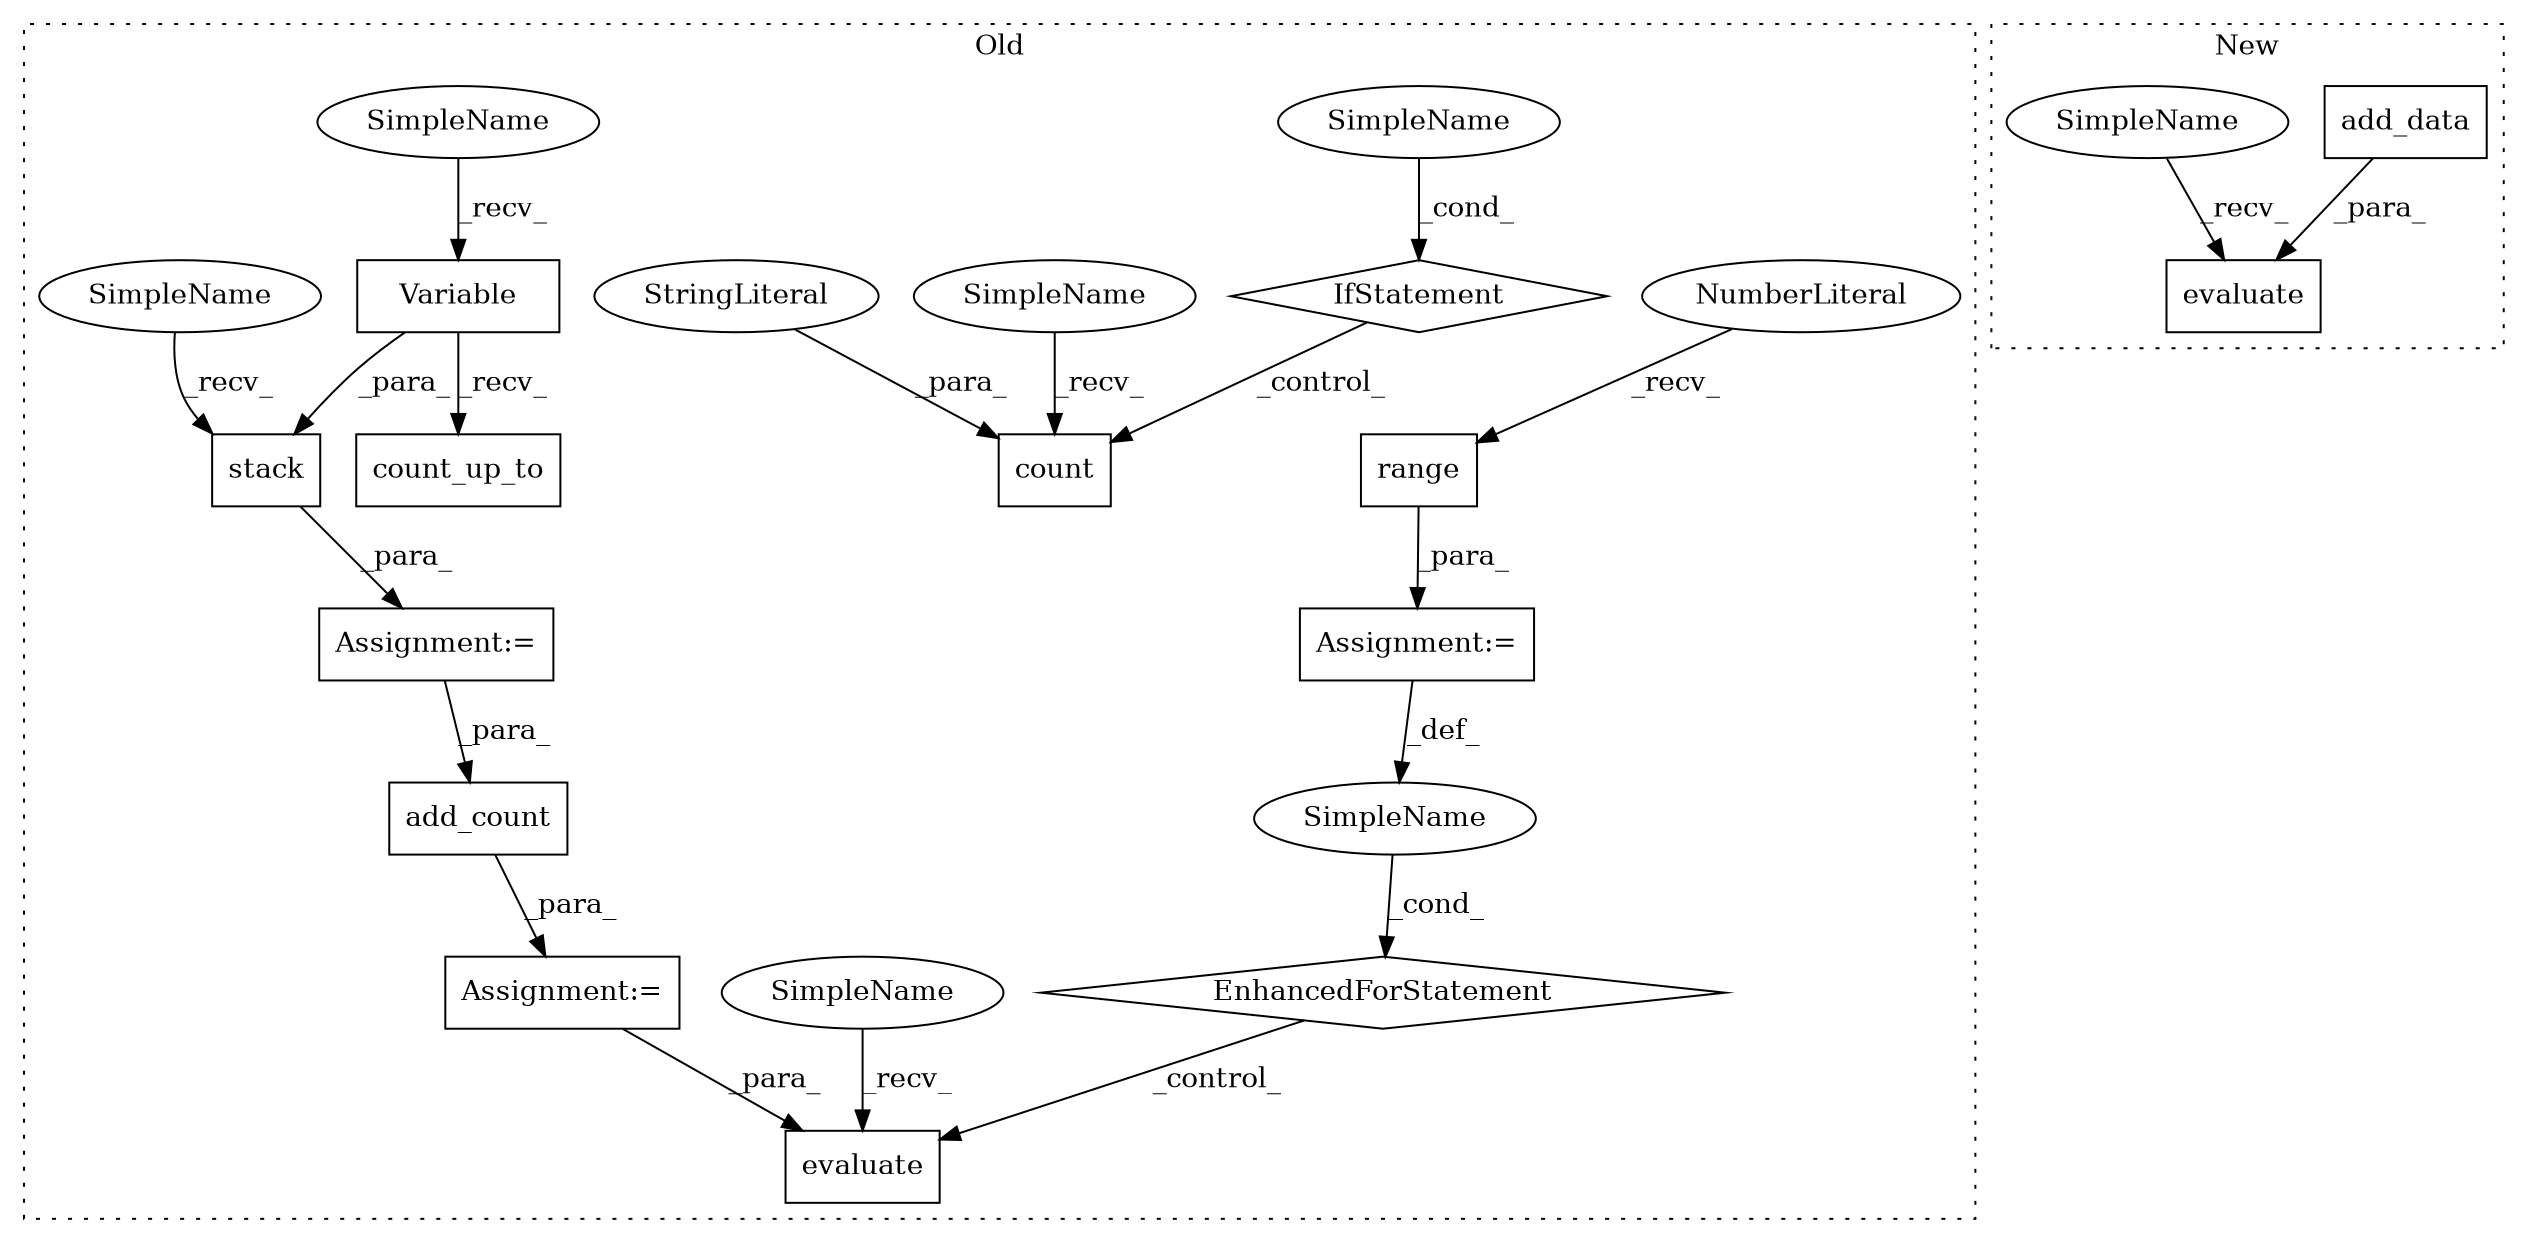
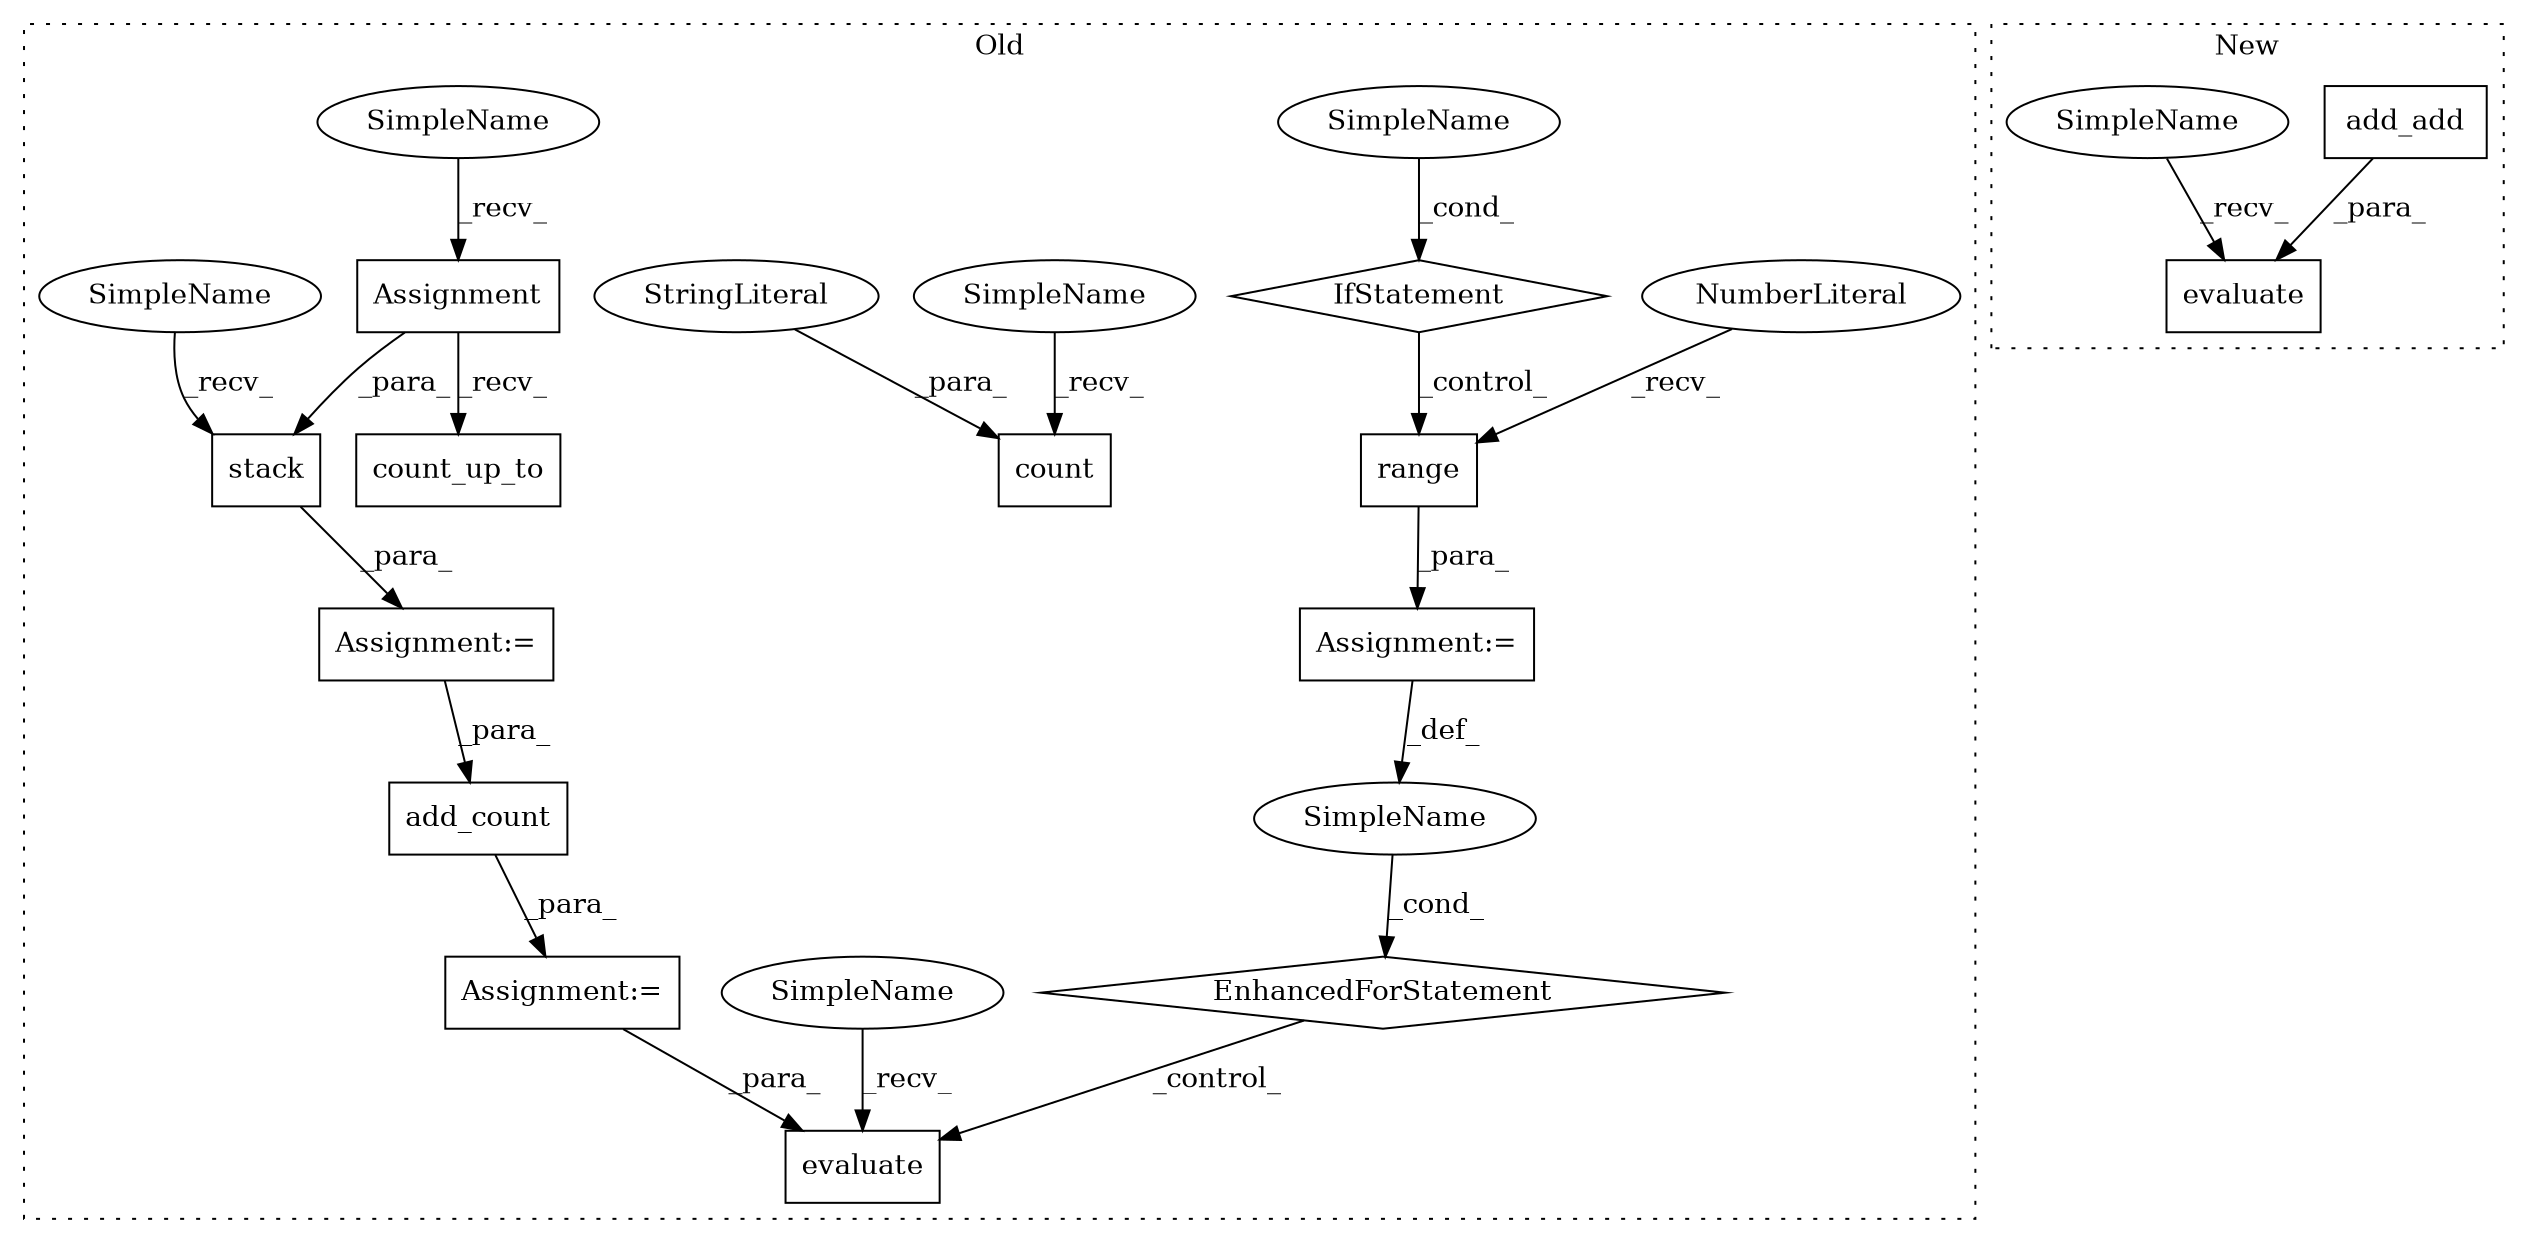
(2406, 122) -> (2406, 122)
(458, 296) -> (458, 296)
(1248, 378) -> (1419, 373)
